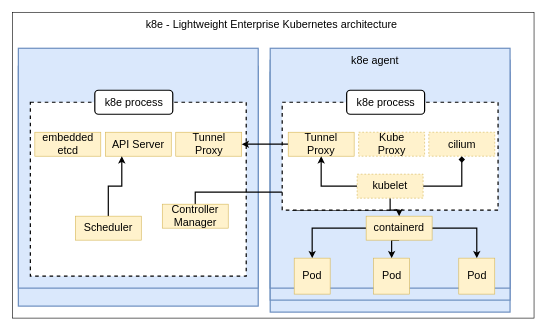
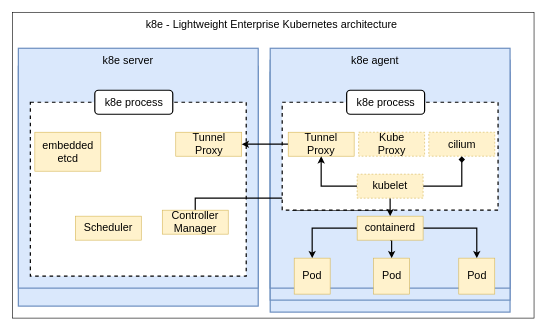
none -> (128, 60)
(68, 144) -> (68, 152)
(138, 144) -> none
(112, 186) -> none
(195, 216) -> (195, 222)
(399, 228) -> (390, 228)
